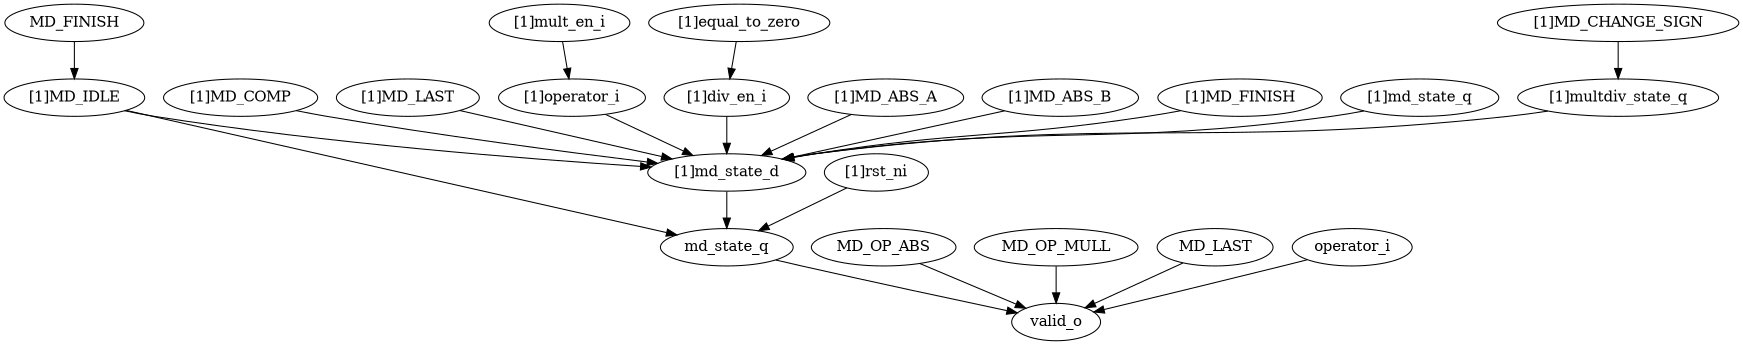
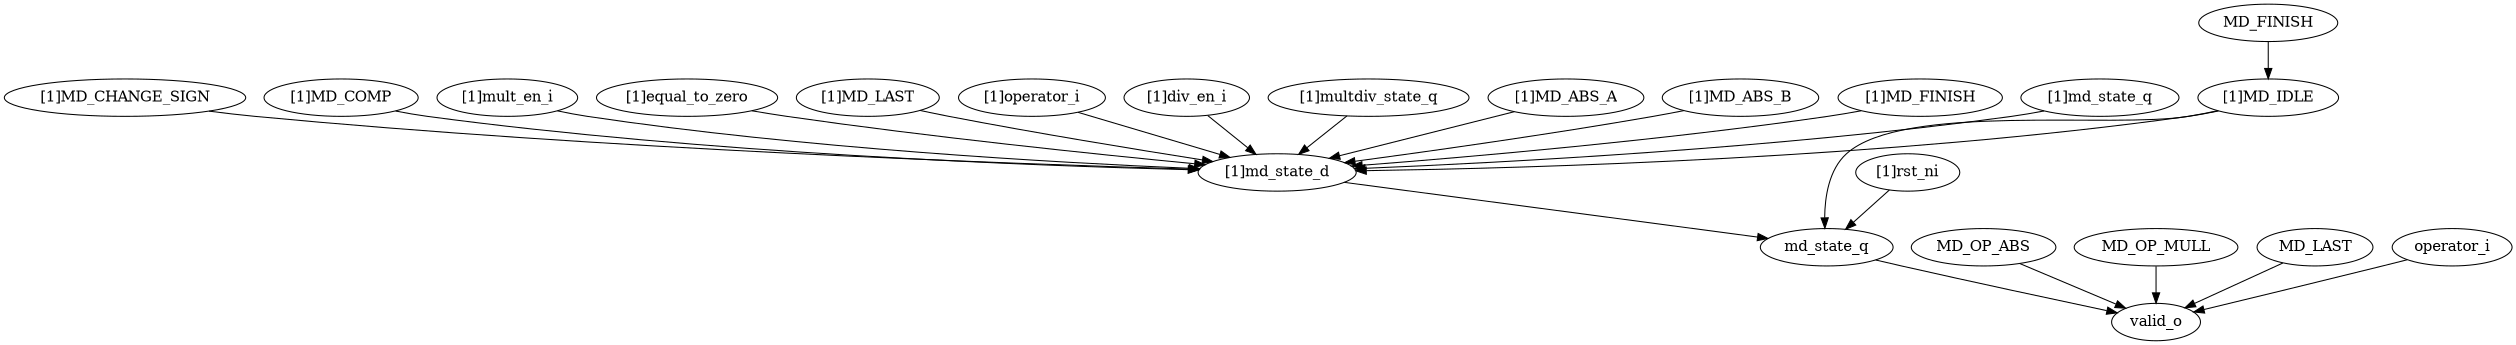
(565, 55) -> (873, 148)
(734, 55) -> (973, 140)
(1618, 55) -> (600, 143)
